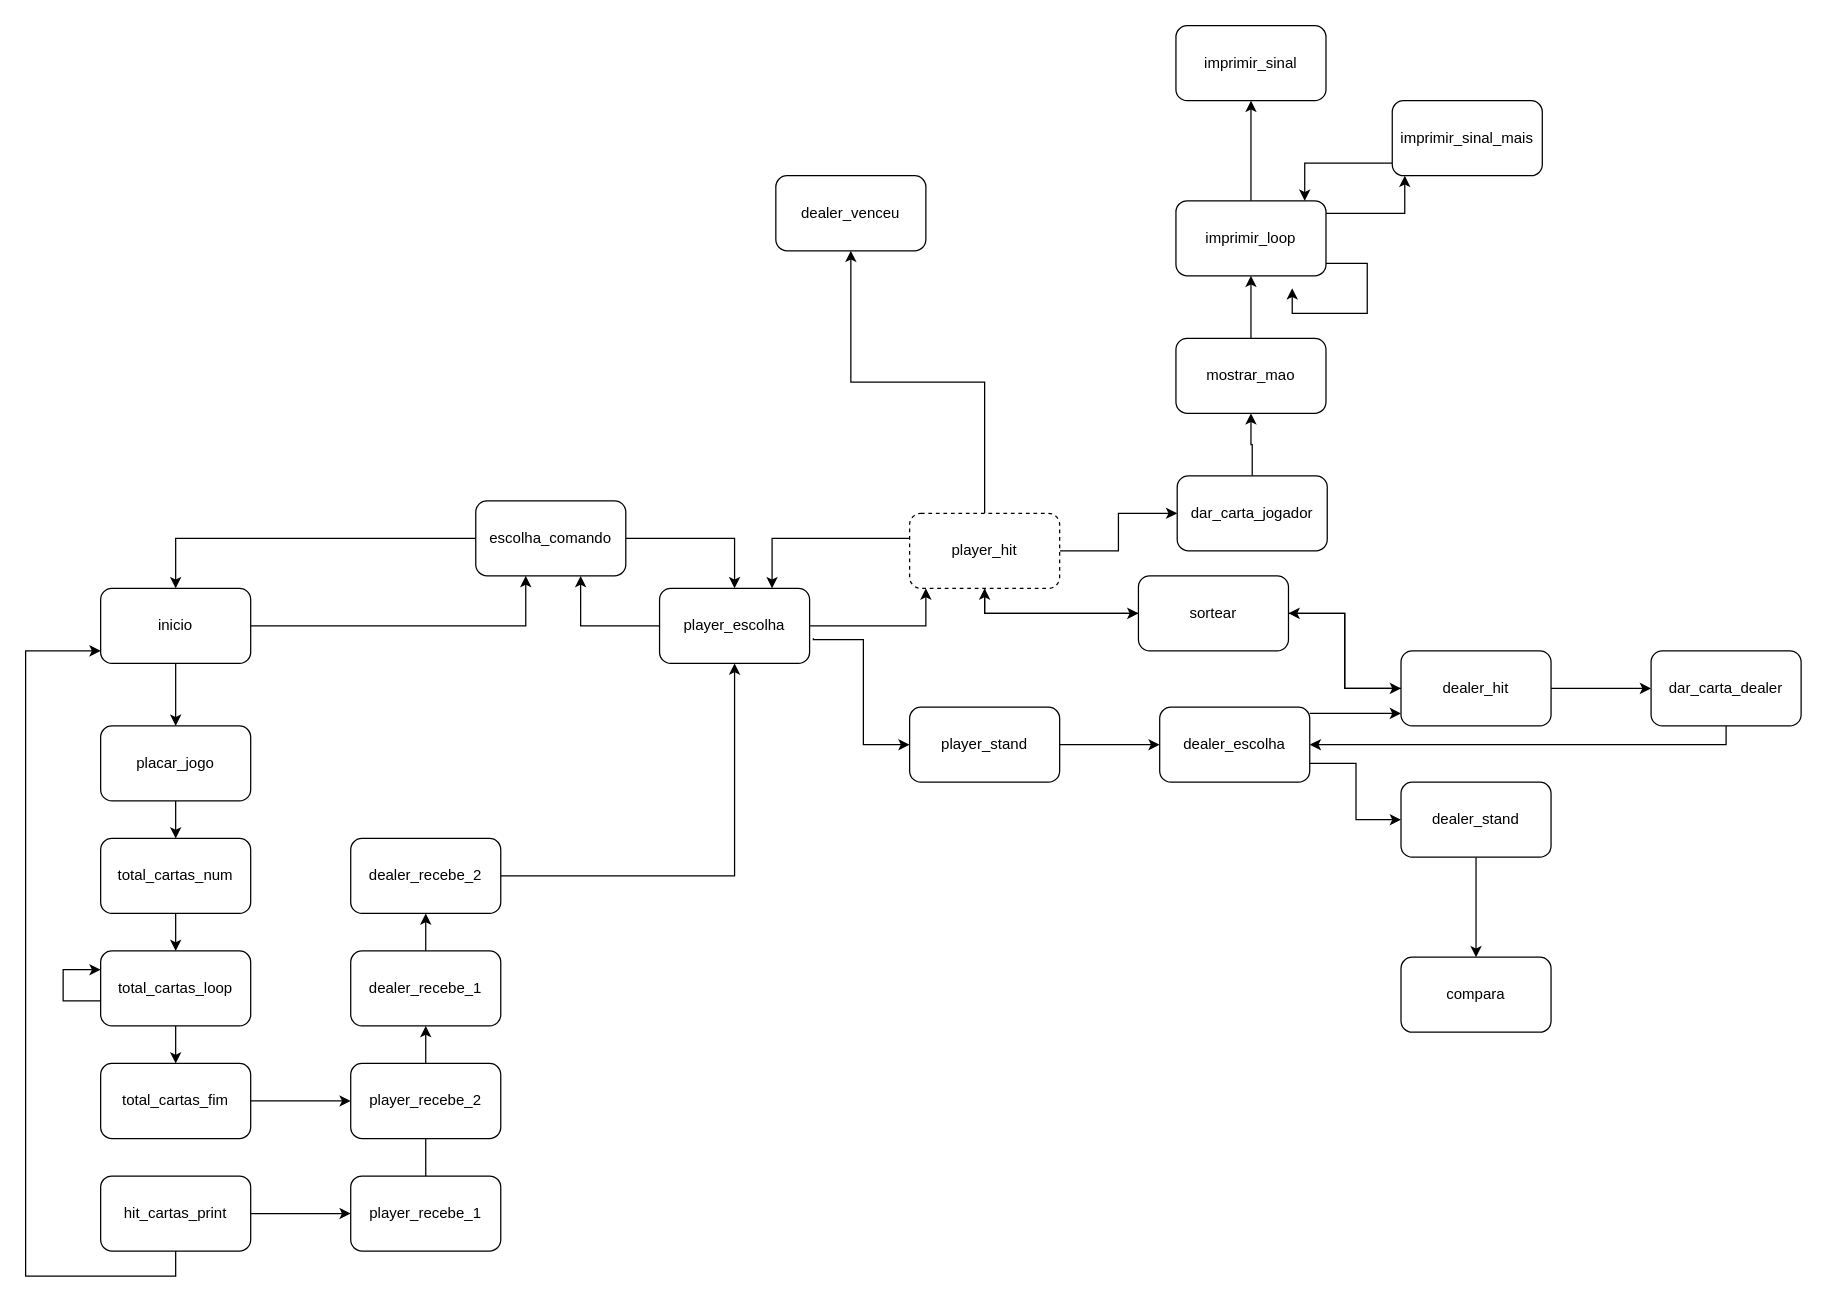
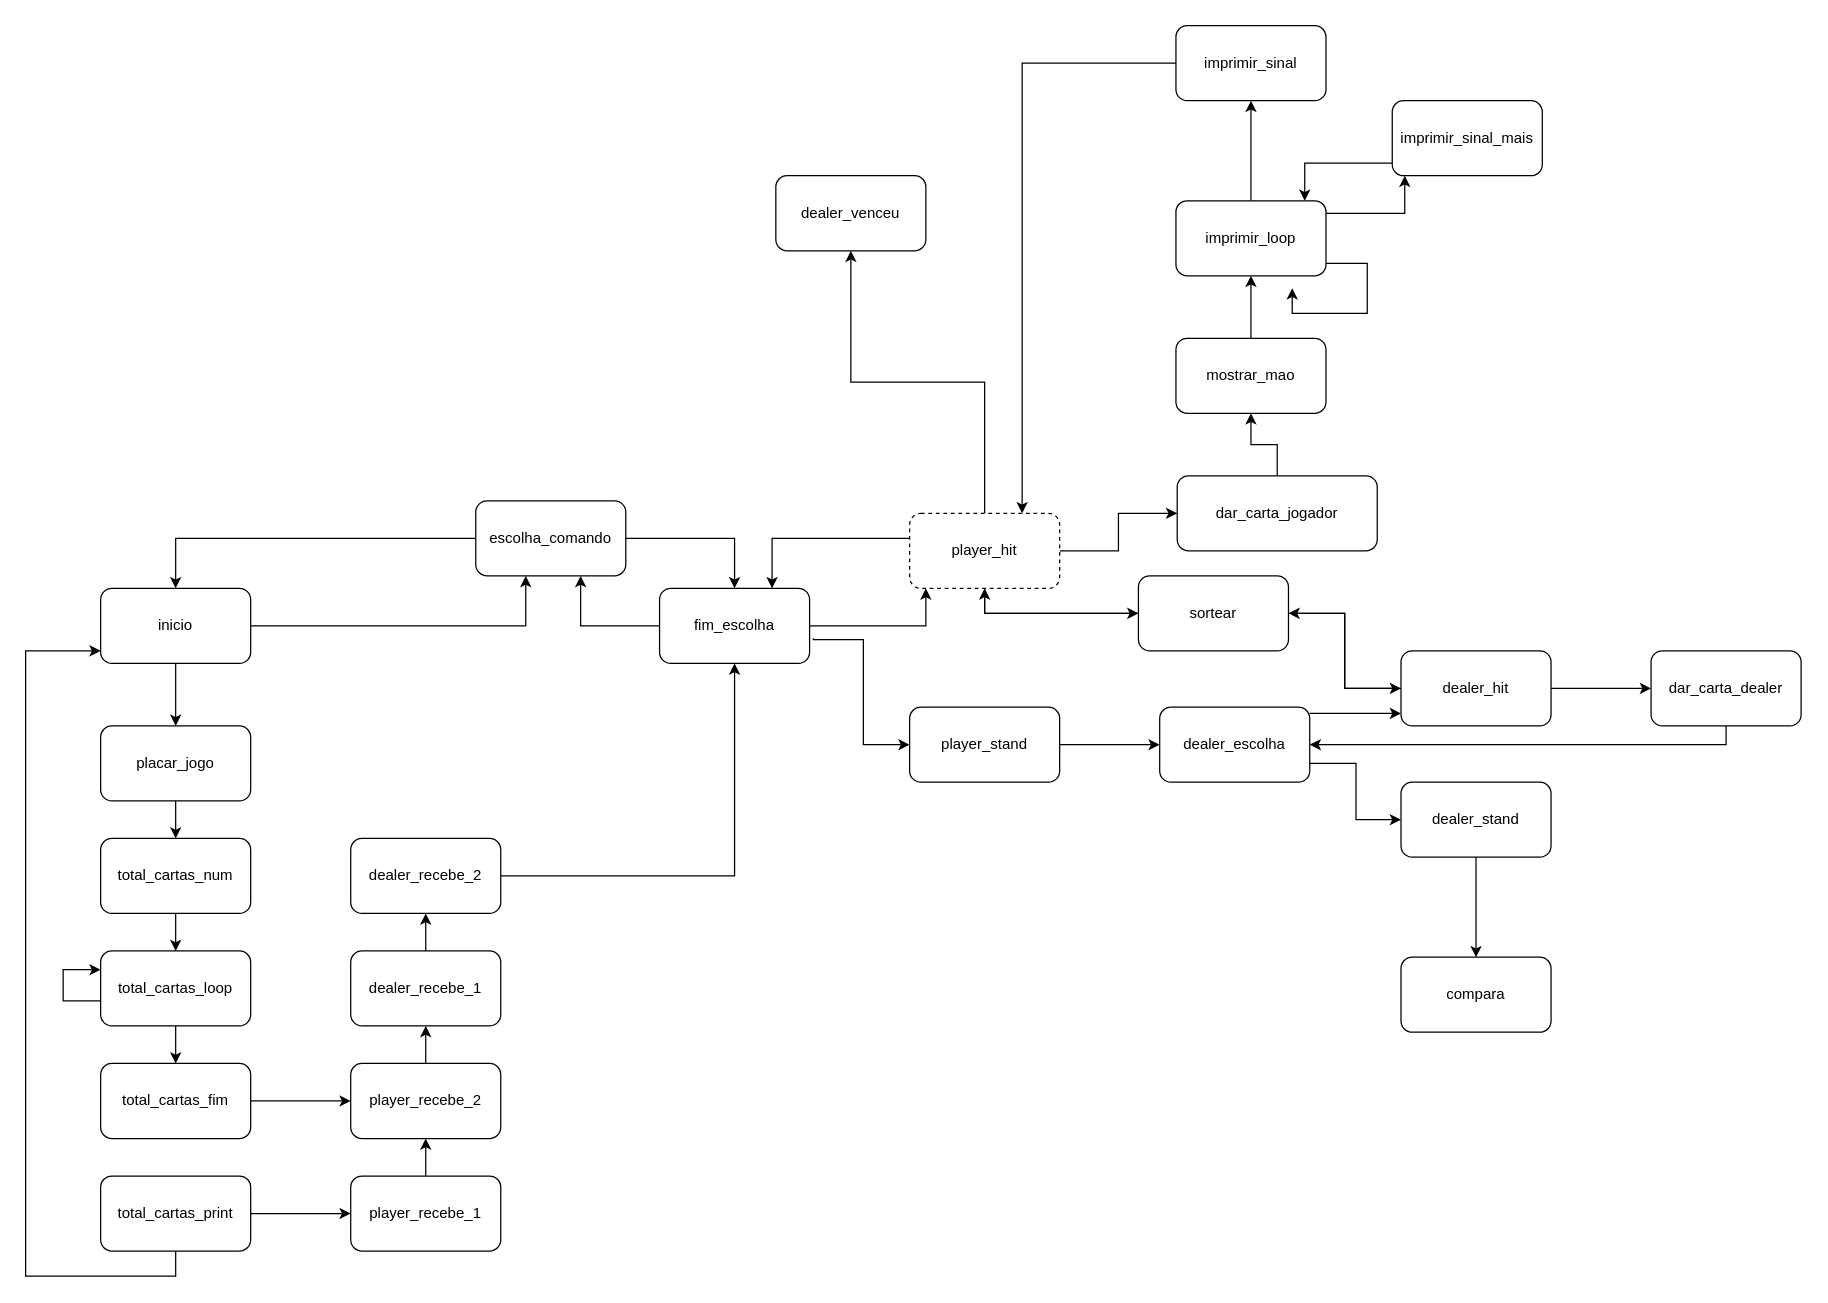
none -> (1022, 207)
(1252, 513) -> (1277, 513)
(734, 626) -> (734, 626)
(426, 1145) -> (426, 1148)
(176, 1213) -> (176, 1213)
